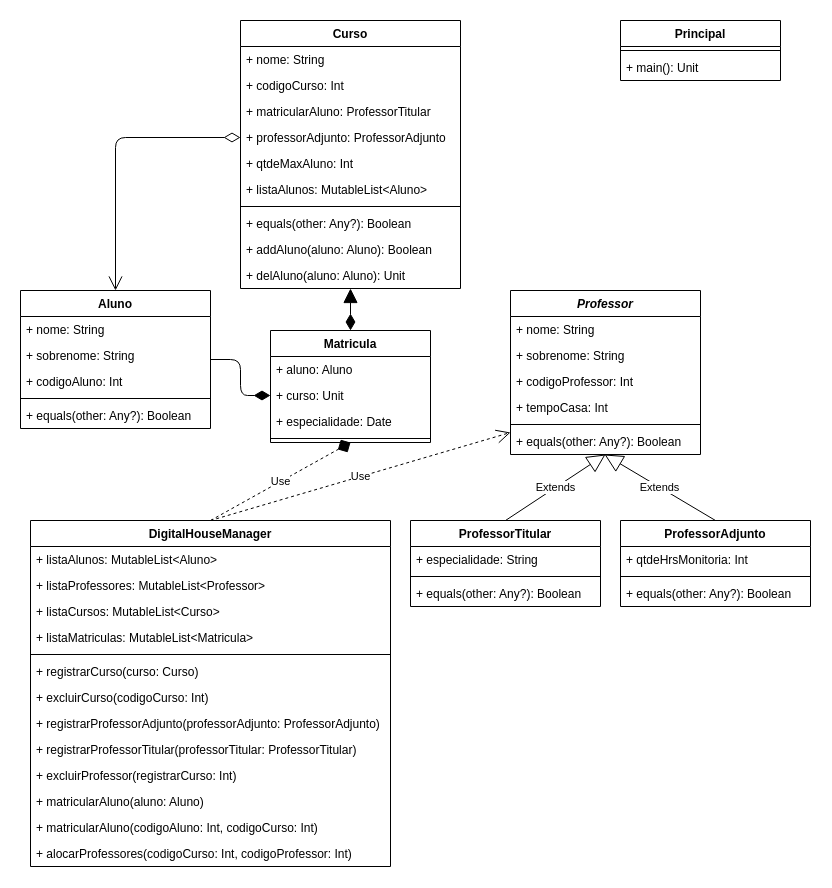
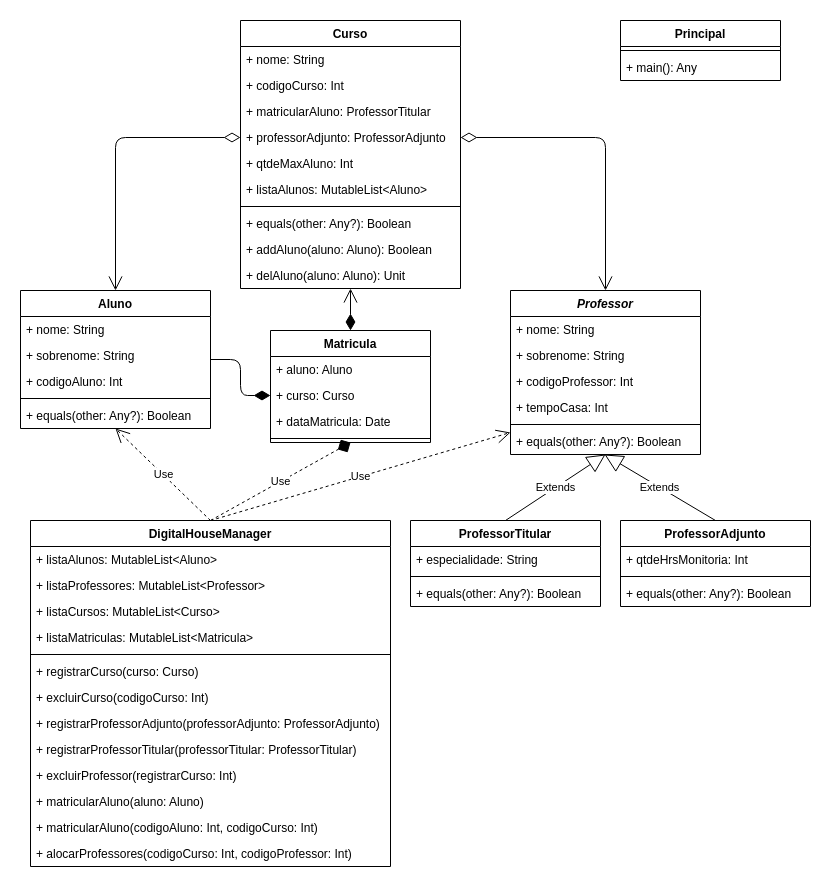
(665, 68) -> (663, 68)
none -> (606, 153)
(351, 304) -> (351, 298)
(313, 396) -> (318, 396)
(337, 422) -> (339, 422)
none -> (163, 475)
